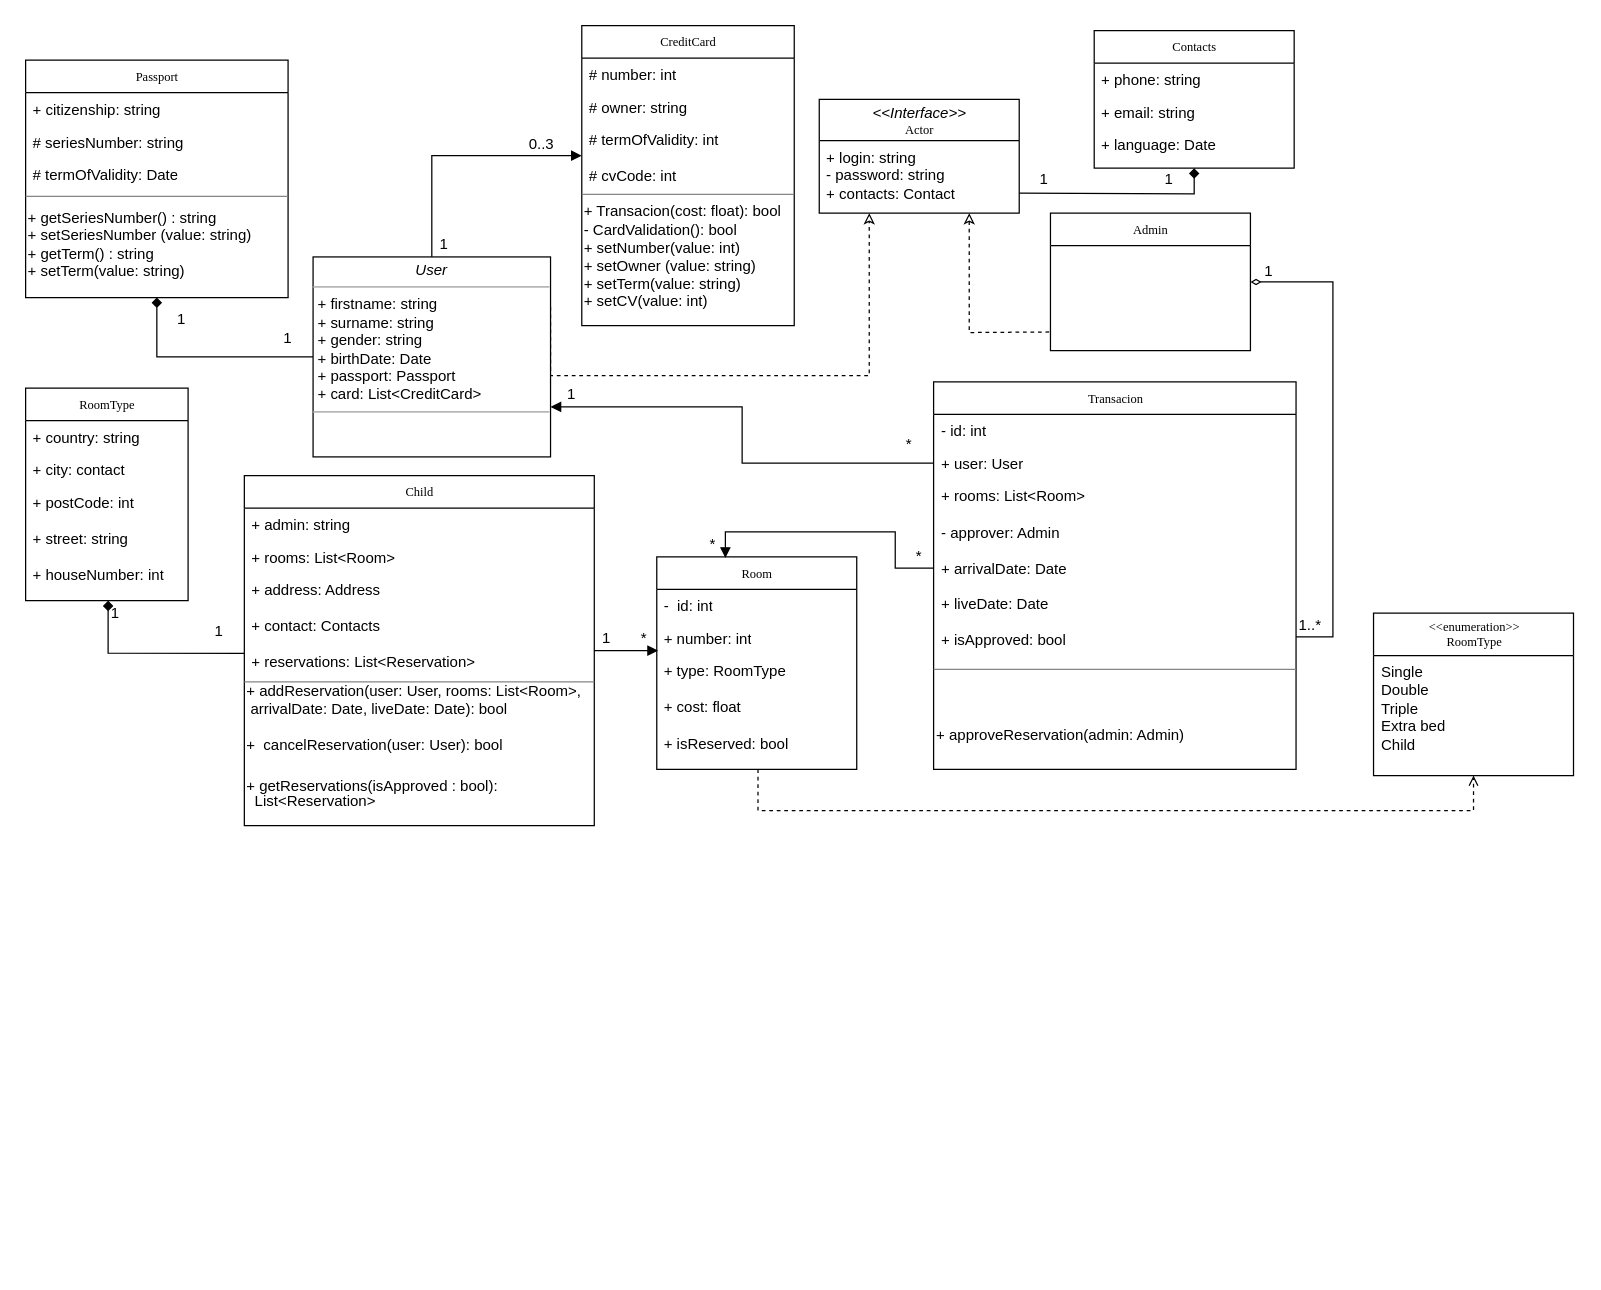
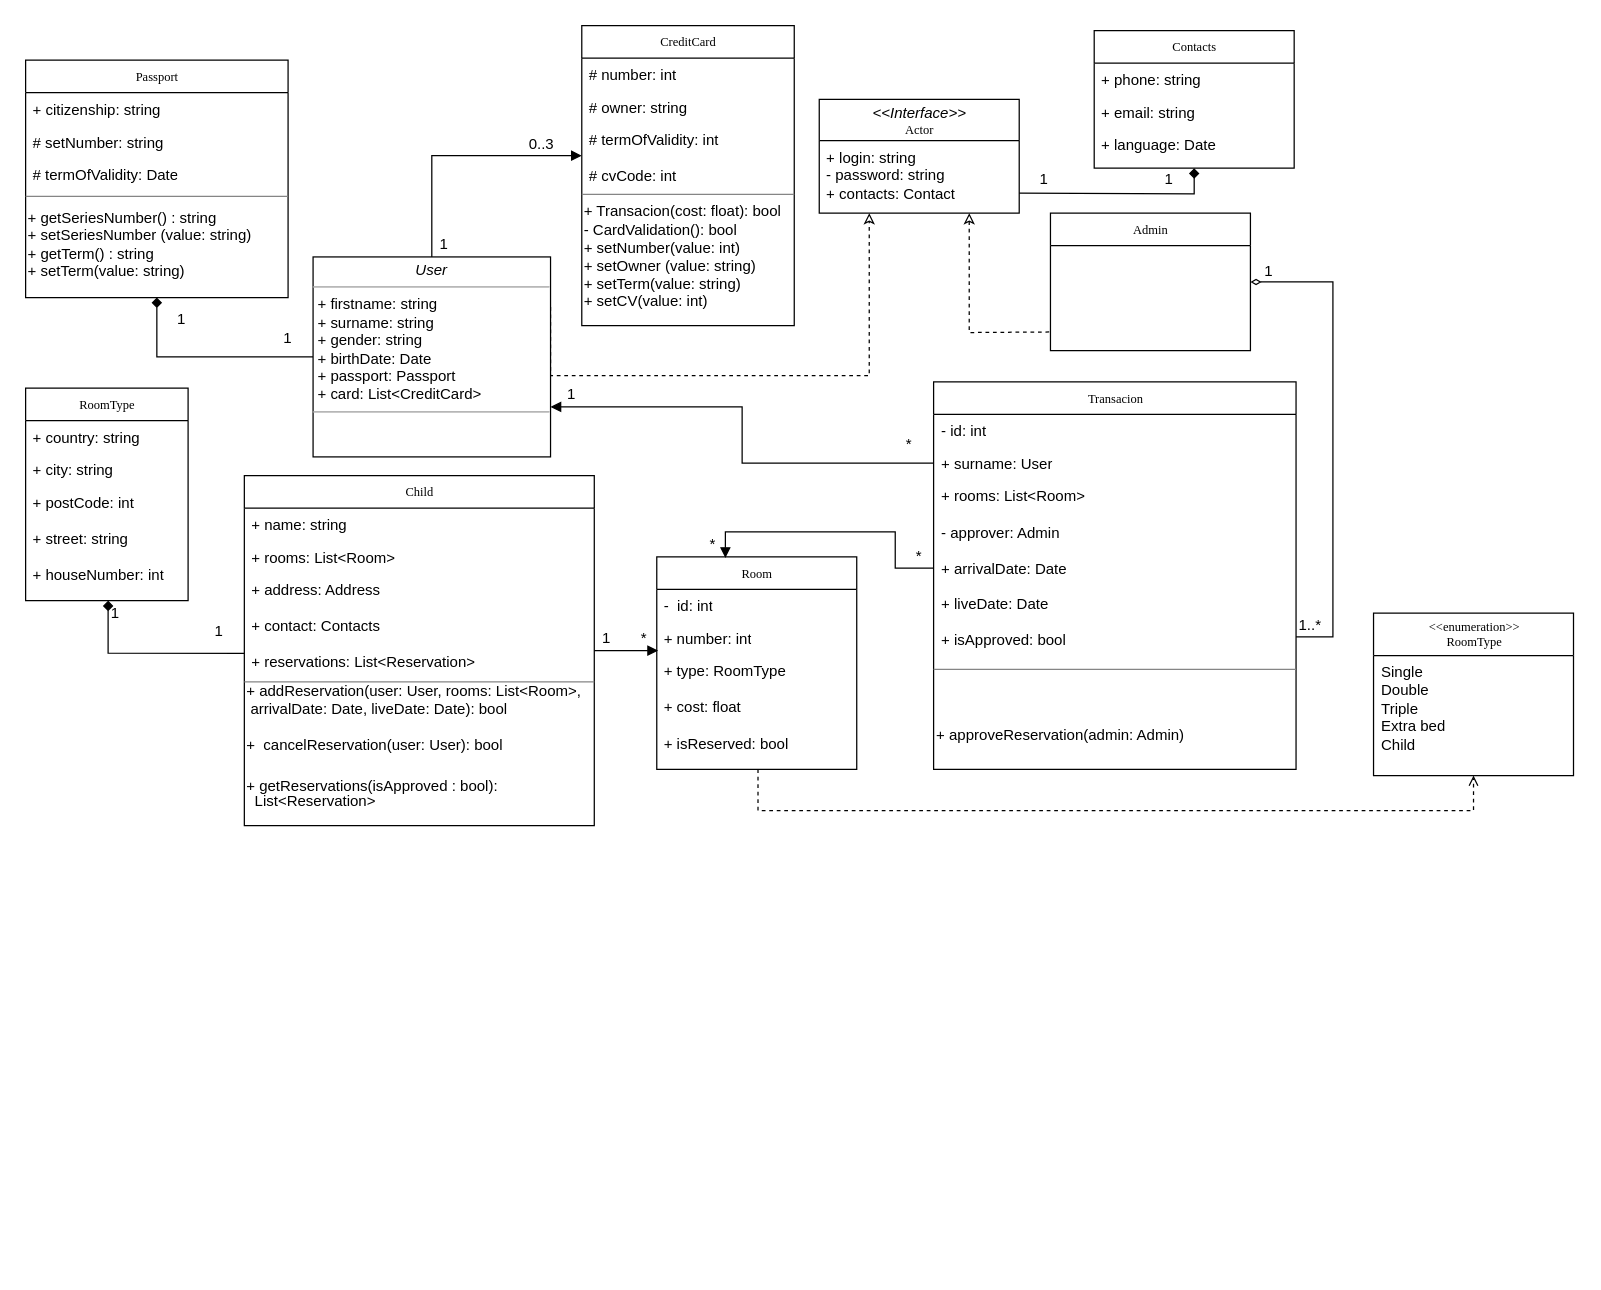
(116, 143) -> (105, 143)
(986, 465) -> (999, 465)
(88, 471) -> (82, 471)
(305, 526) -> (303, 526)
